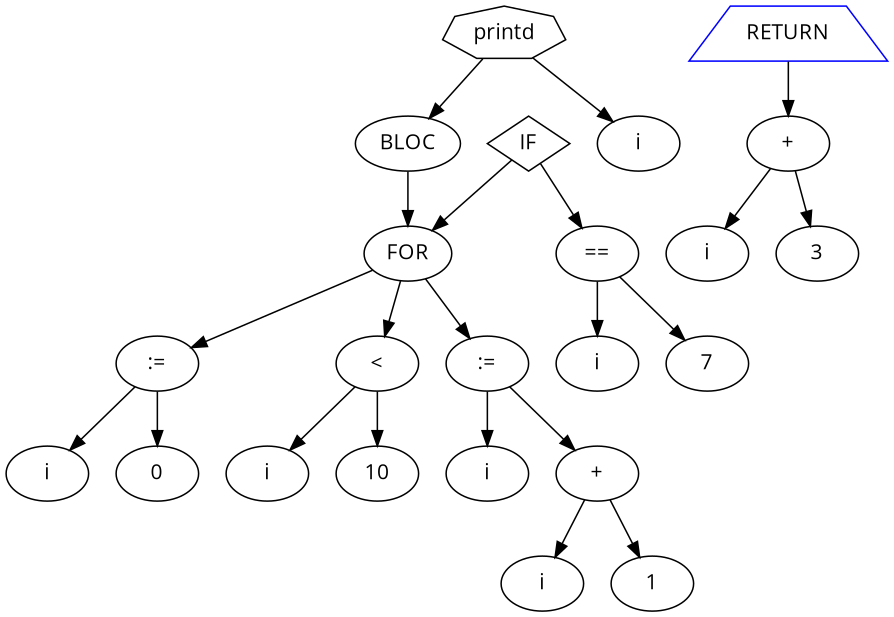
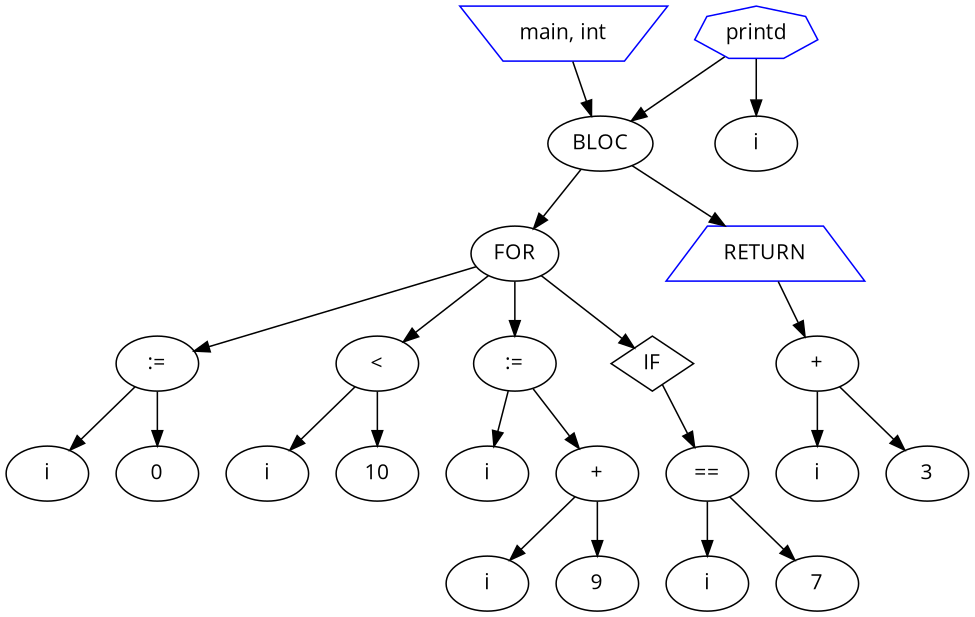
(504, 34) -> (756, 34)
none -> (564, 34)
(478, 190) -> (582, 307)
none -> (672, 192)
(652, 584) -> (597, 584)
